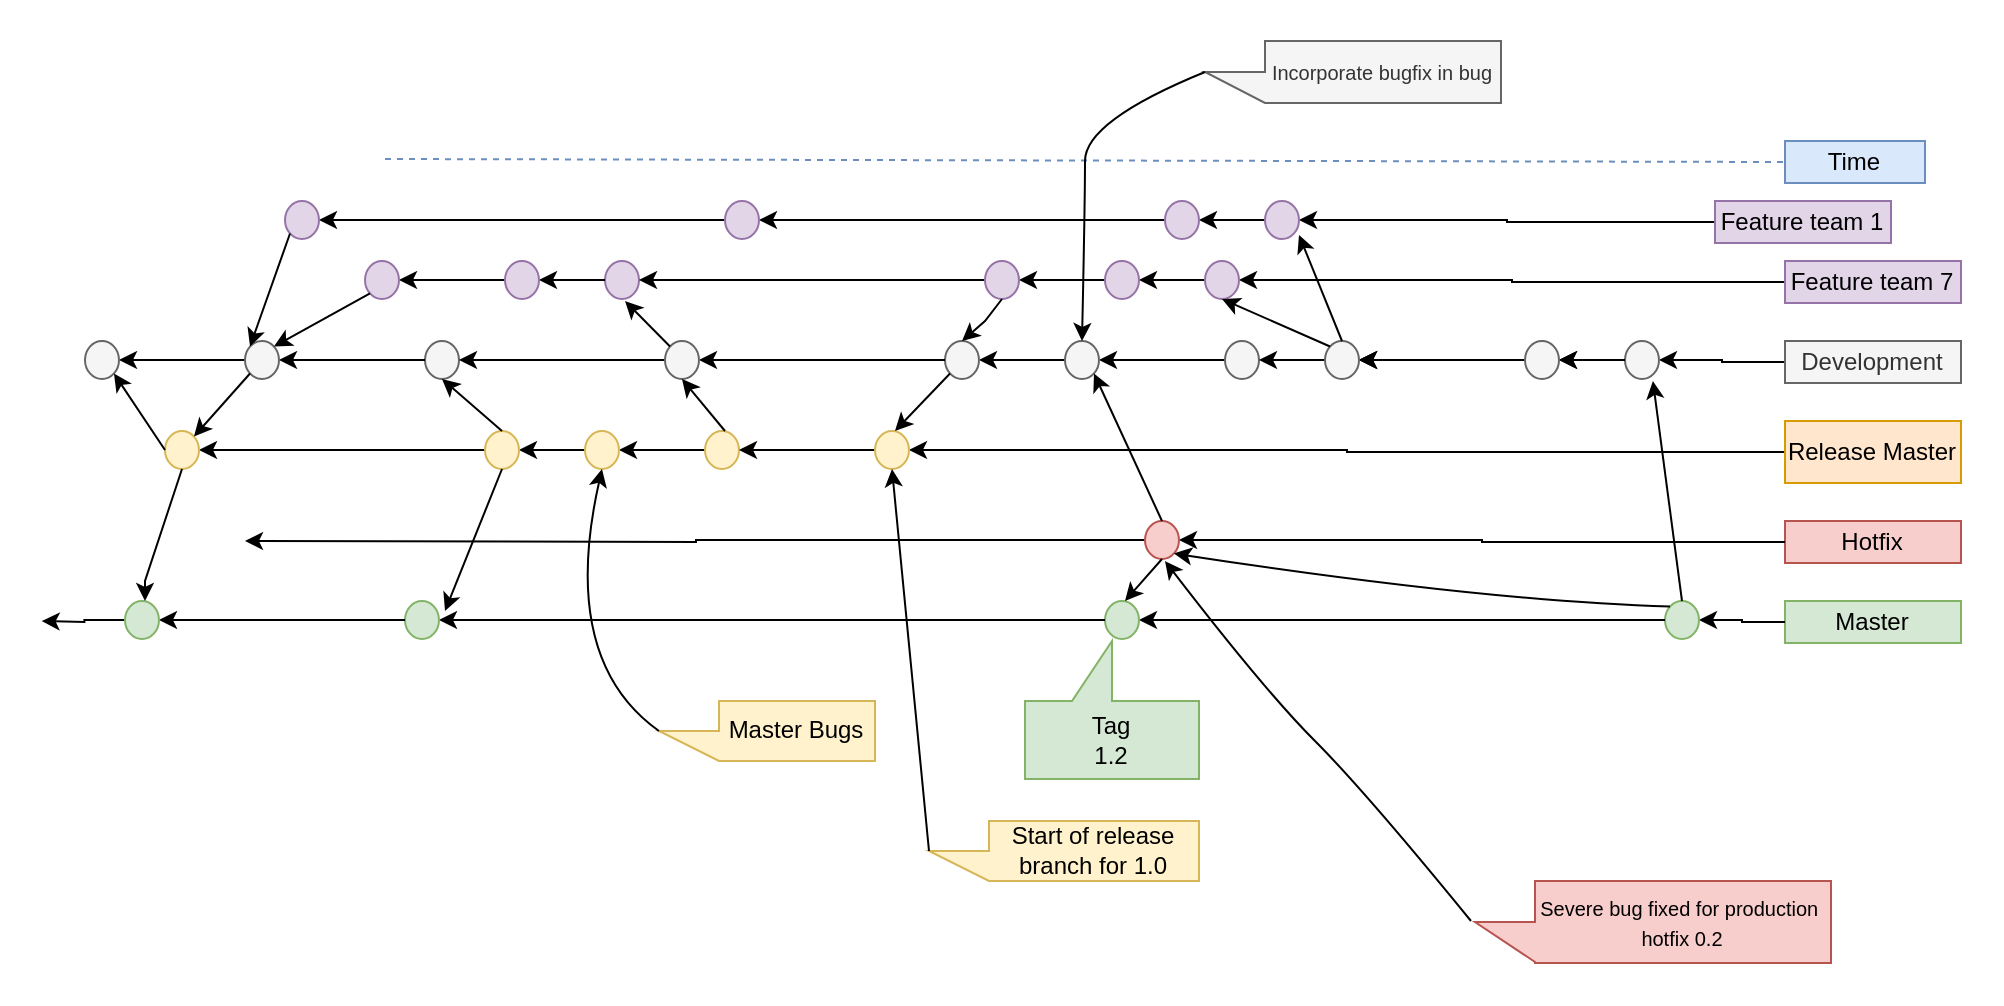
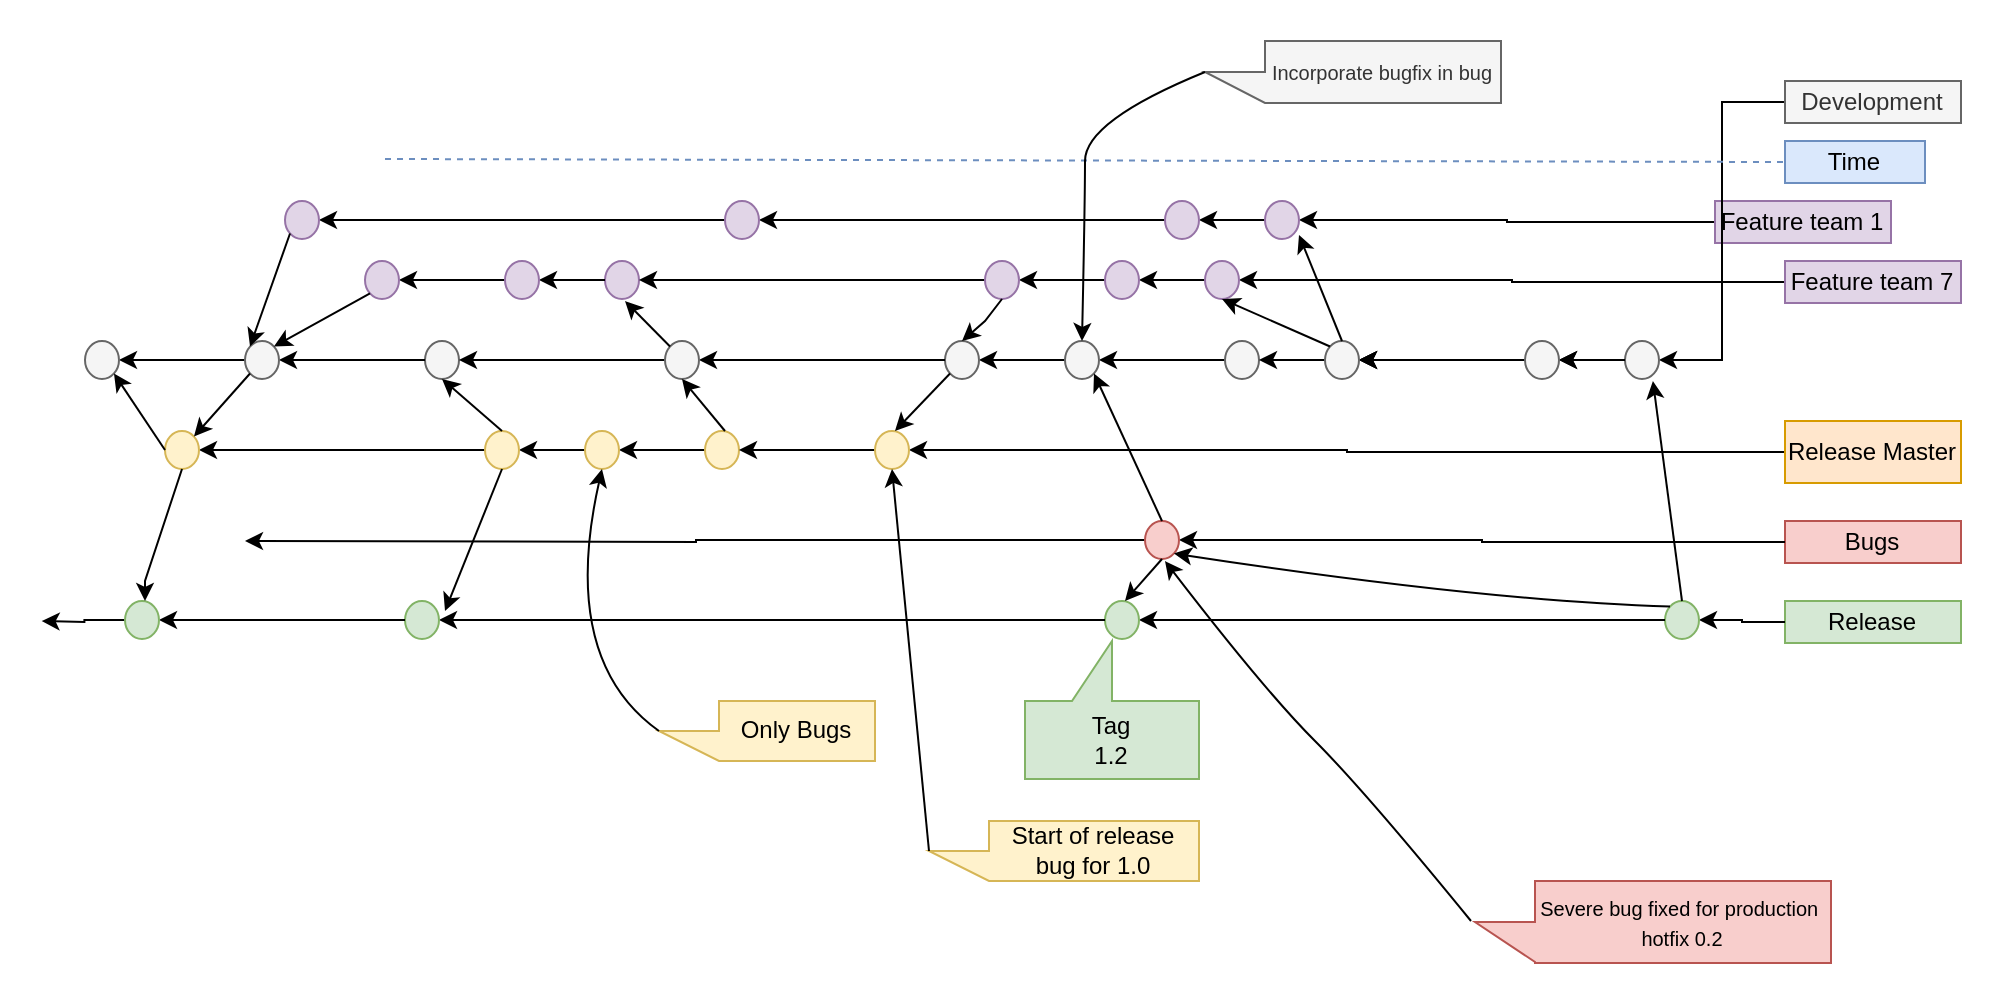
(1873, 362) -> (1873, 102)
(1873, 543) -> (1873, 543)
(1873, 623) -> (1873, 623)
(797, 731) -> (797, 731)
(1094, 851) -> (1094, 851)
